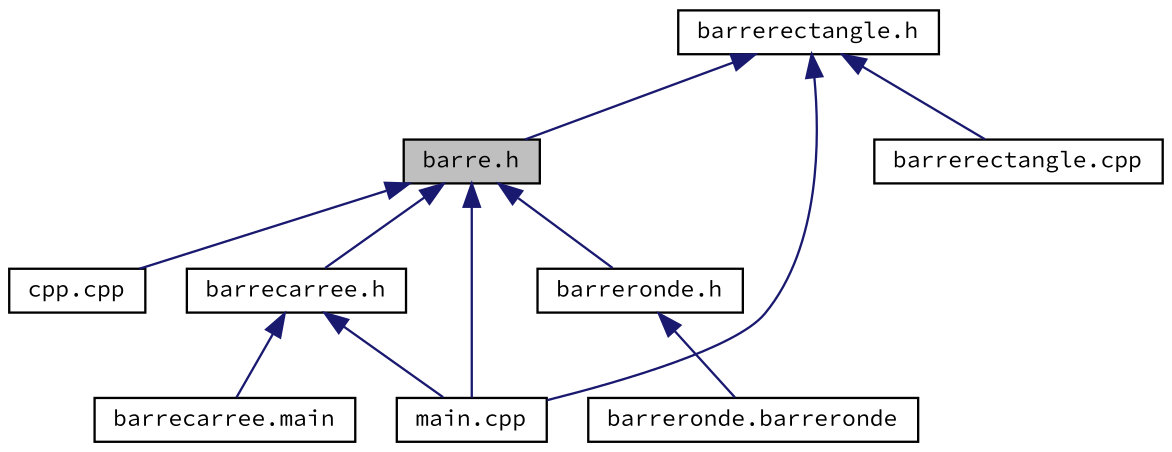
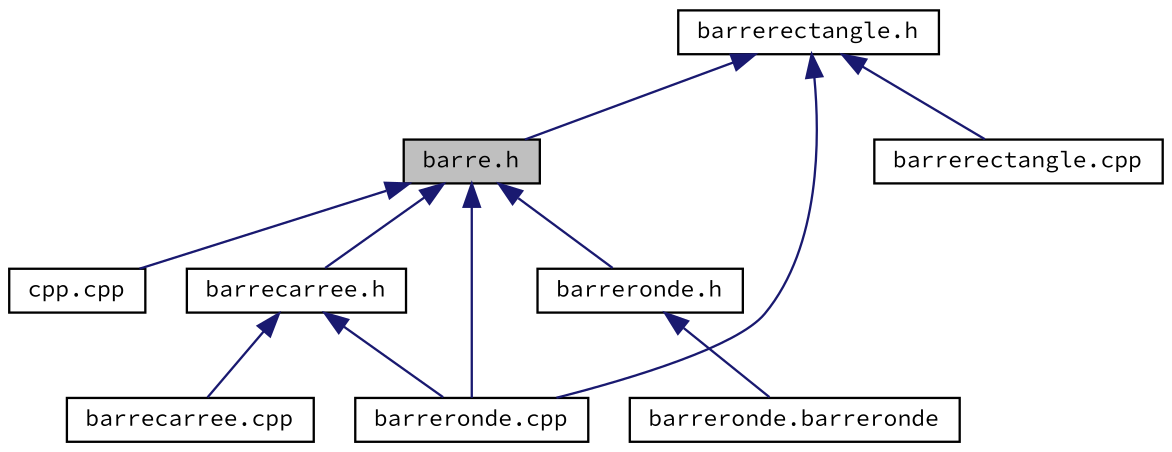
(225, 420) -> (190, 420)
(472, 420) -> (472, 420)
